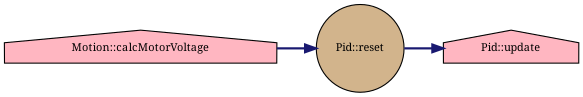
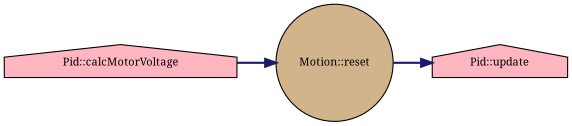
(141, 48) -> (121, 63)
(360, 48) -> (335, 63)
